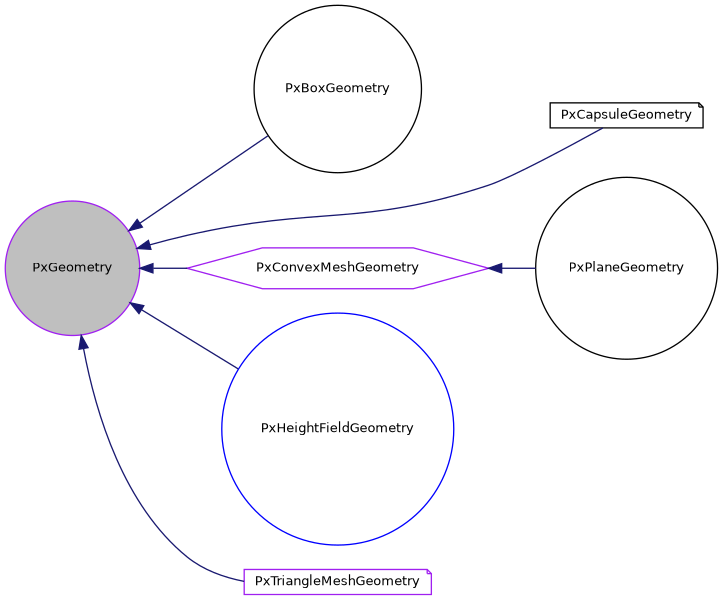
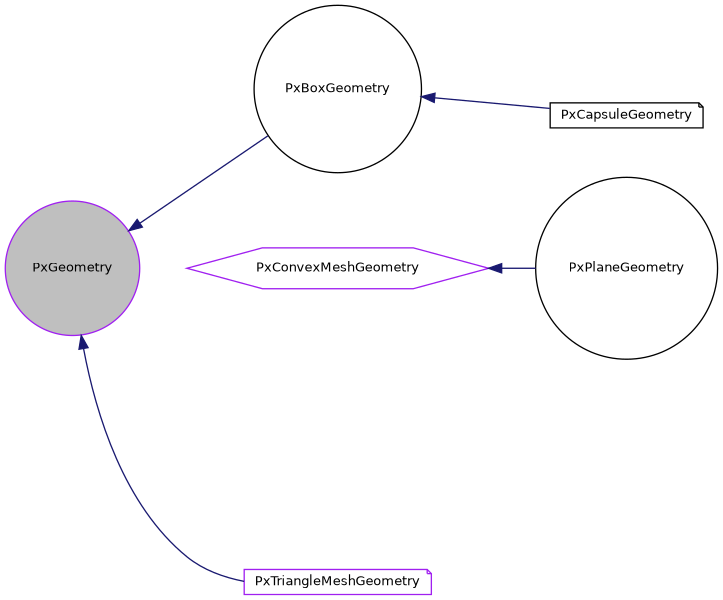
(383, 210) -> (492, 103)
(170, 268) -> none
(338, 429) -> none
